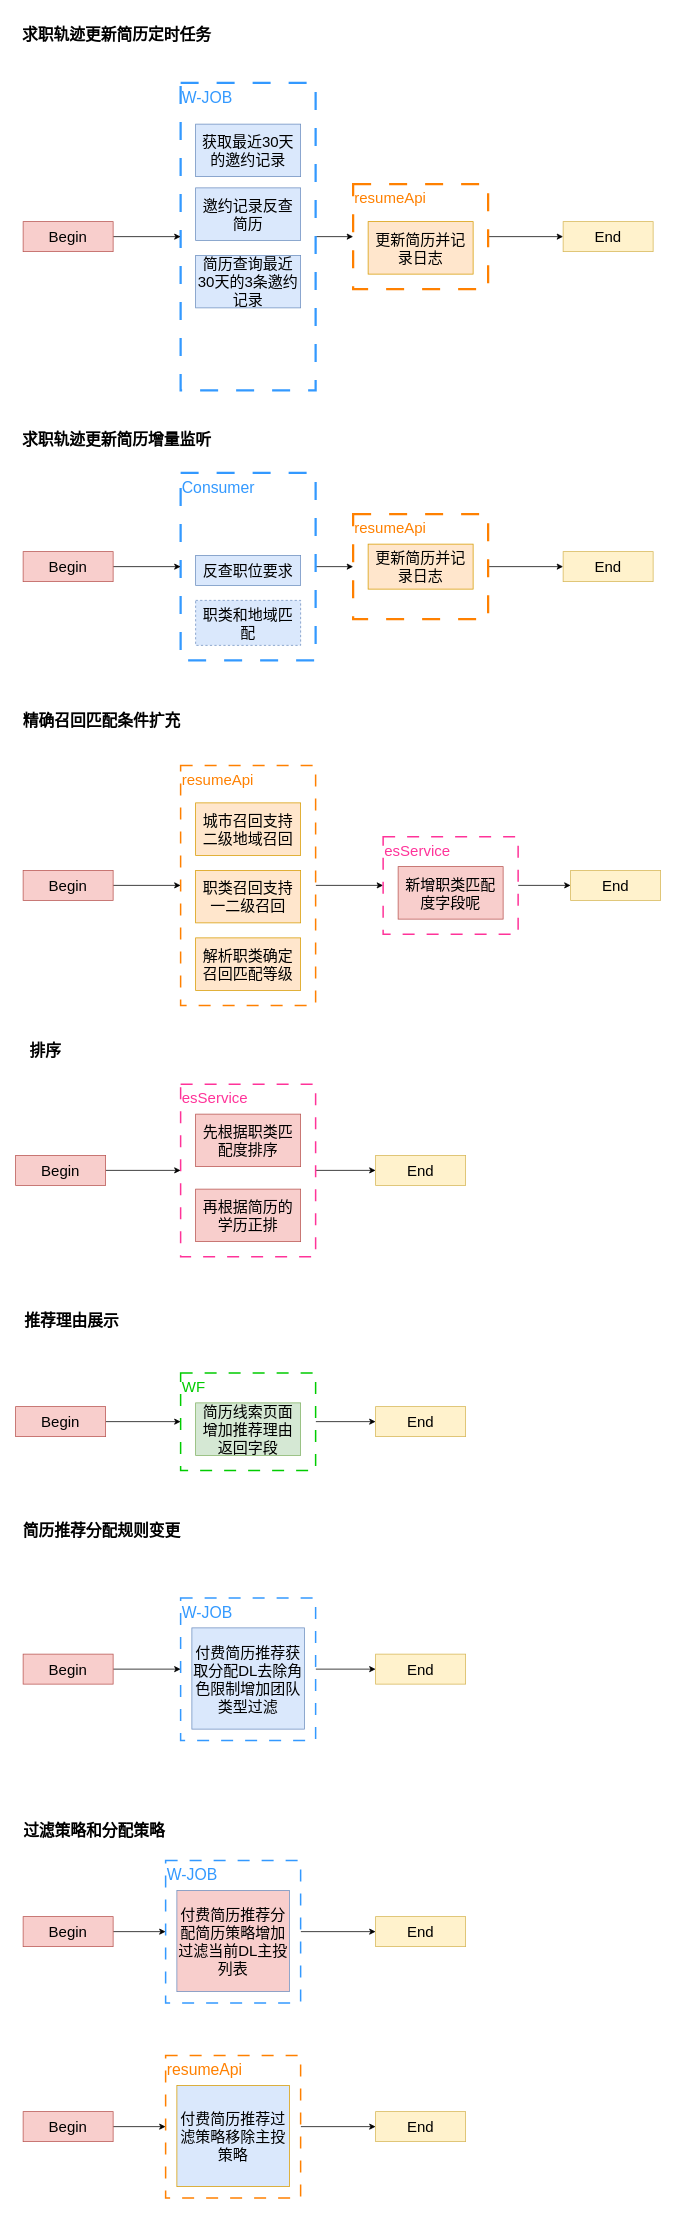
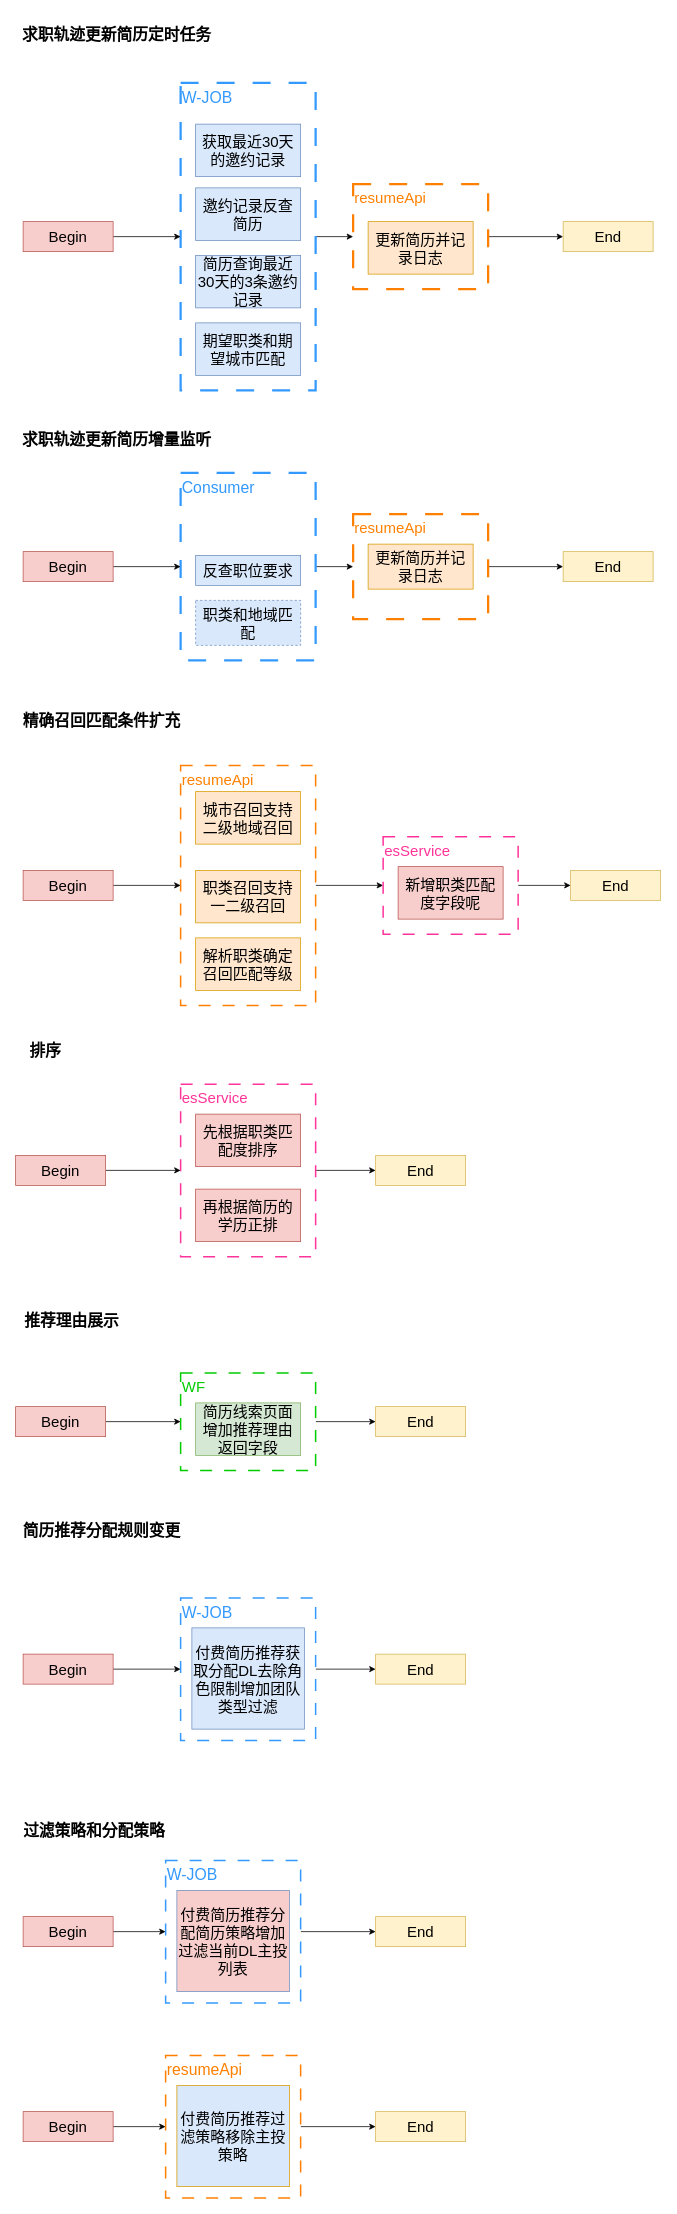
none -> (248, 349)
(248, 829) -> (248, 818)
